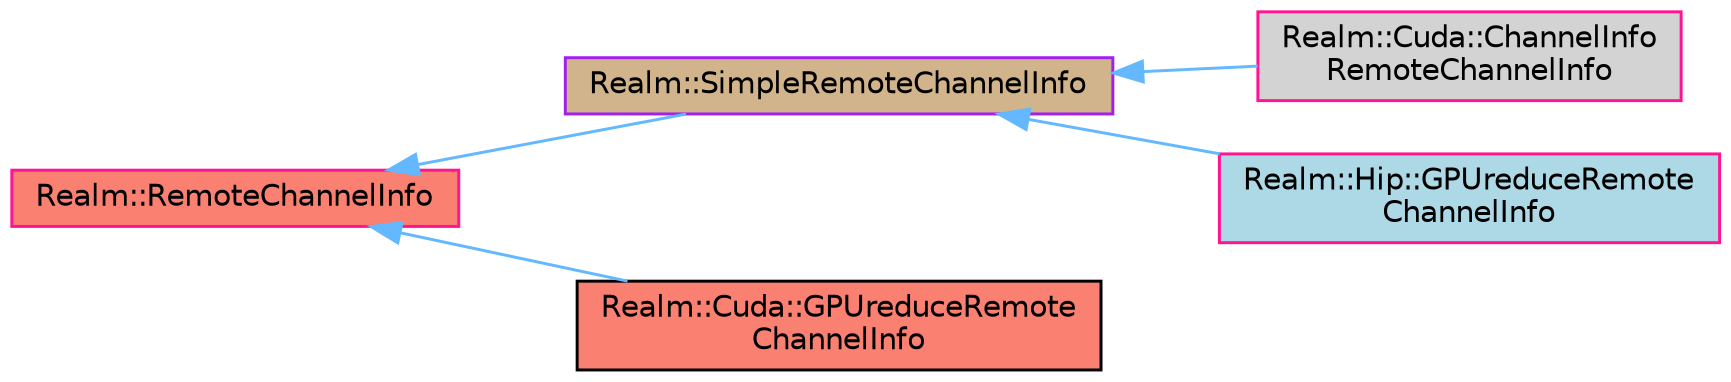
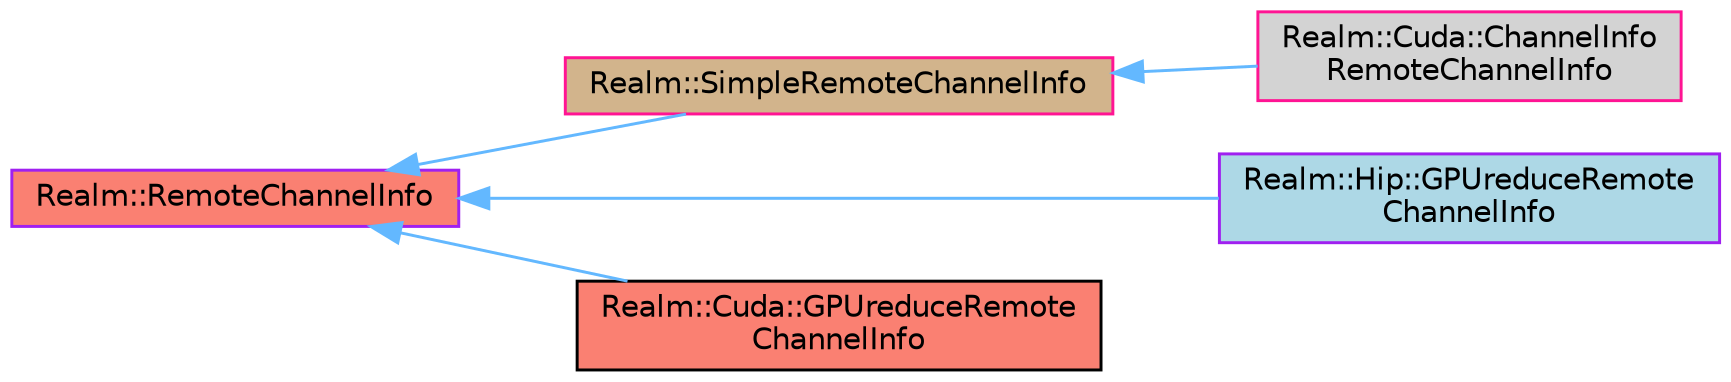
(839, 86) -> (839, 86)
(1124, 137) -> (854, 198)
(235, 198) -> (235, 198)
(1470, 198) -> (1470, 198)
